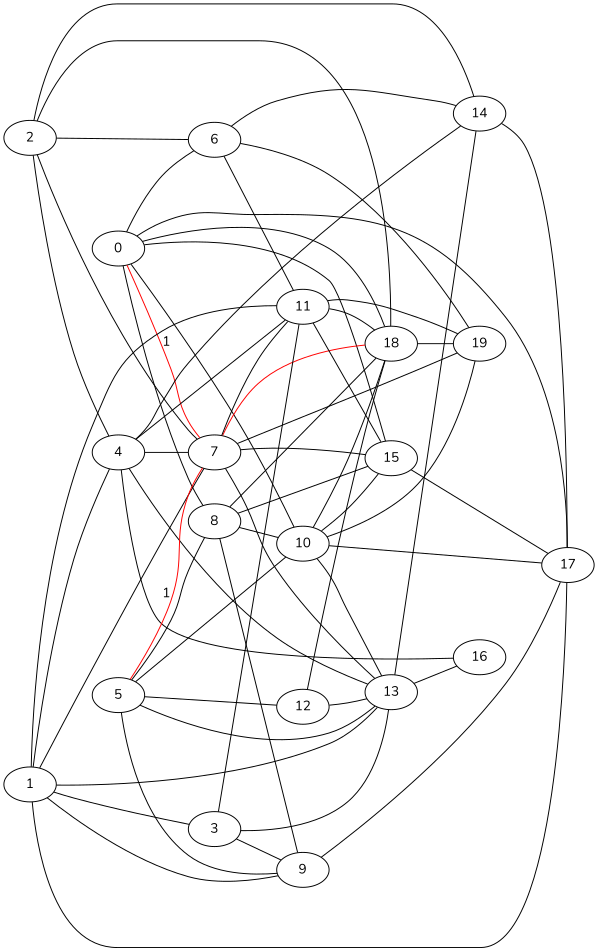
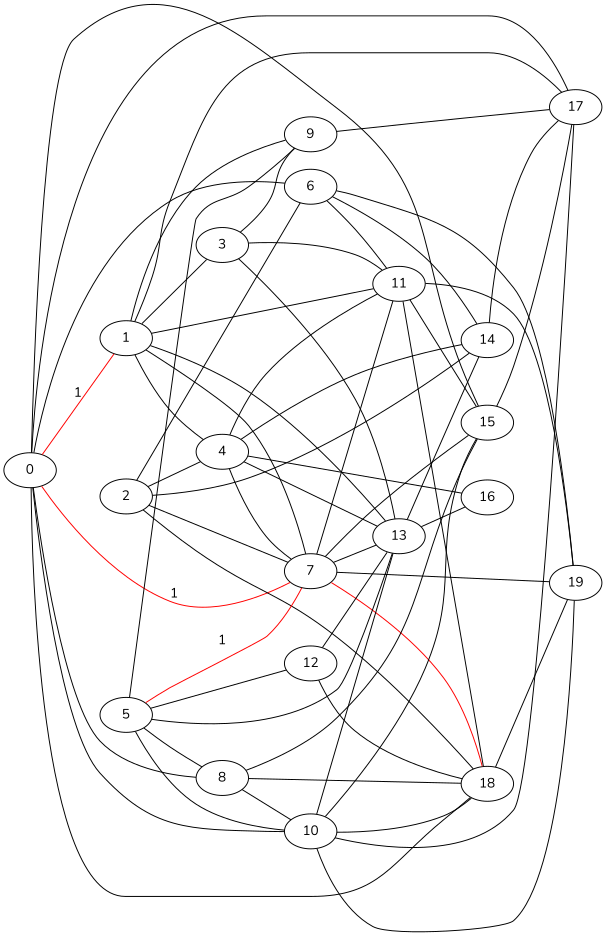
none -> (78, 404)
(259, 696) -> none
